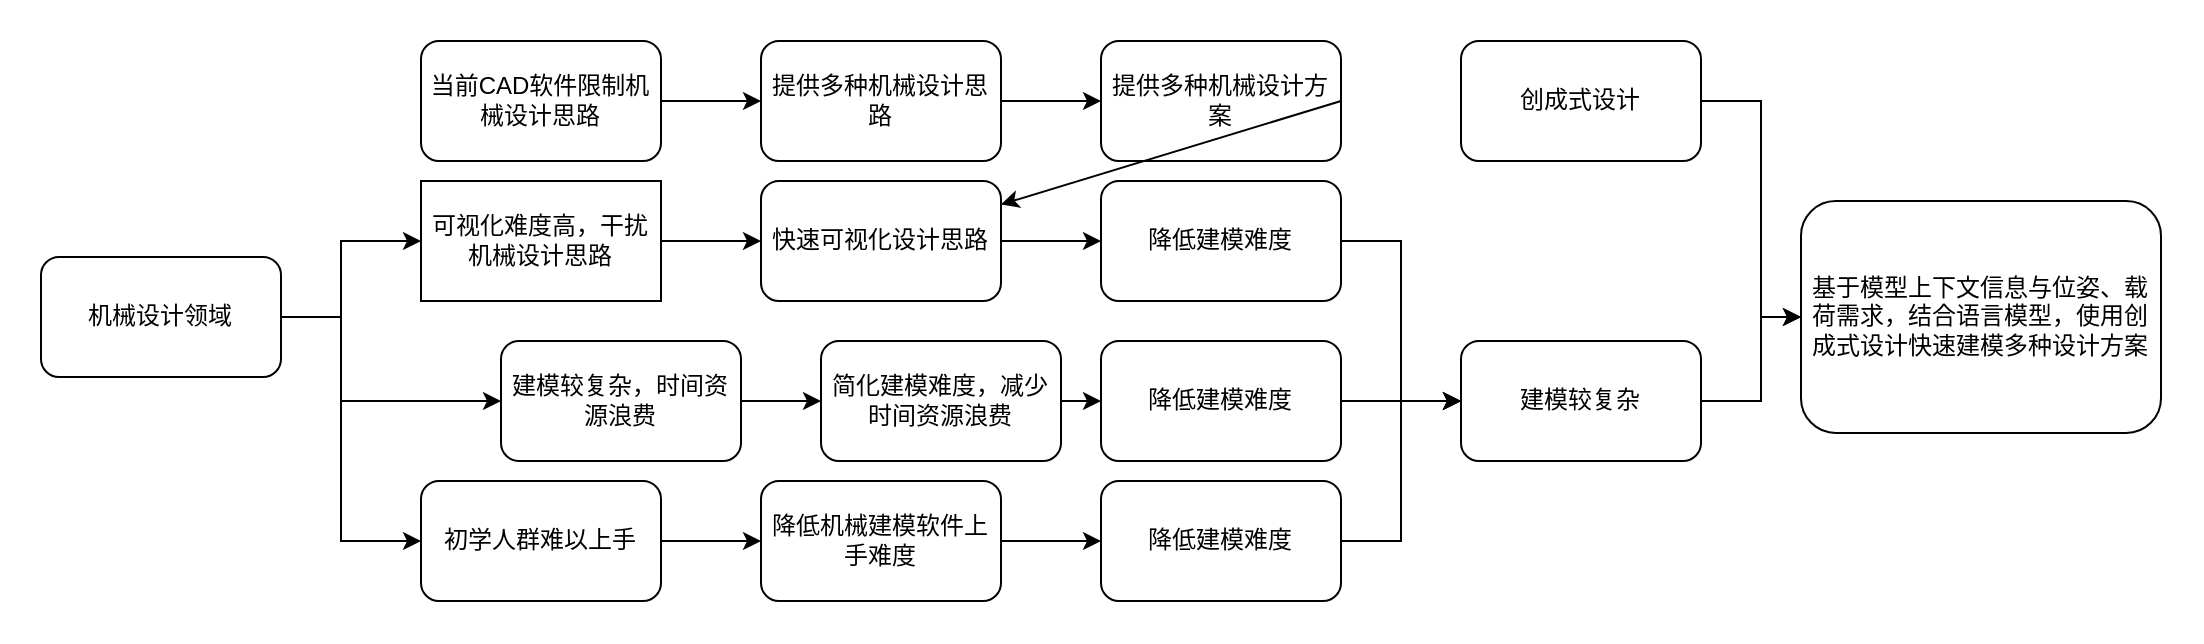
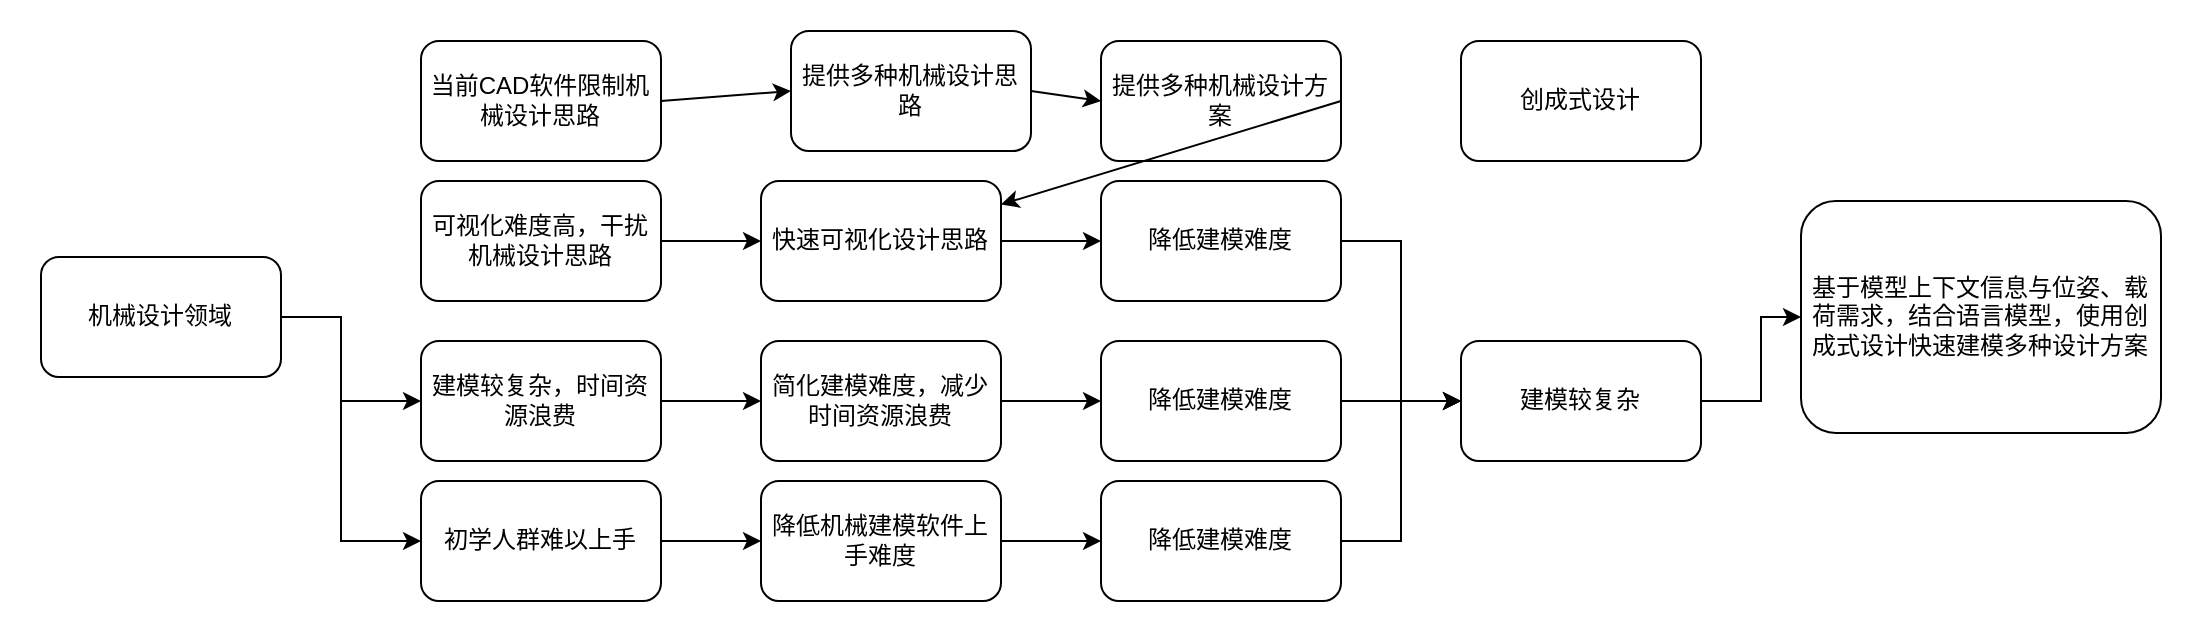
(881, 101) -> (911, 91)
(1761, 177) -> none
(541, 241) -> (541, 241)
(341, 244) -> none
(621, 401) -> (541, 401)
(941, 401) -> (881, 401)
